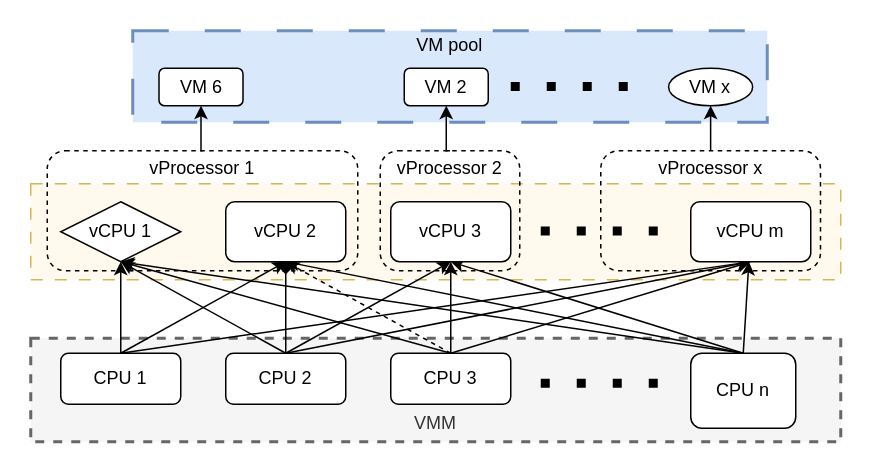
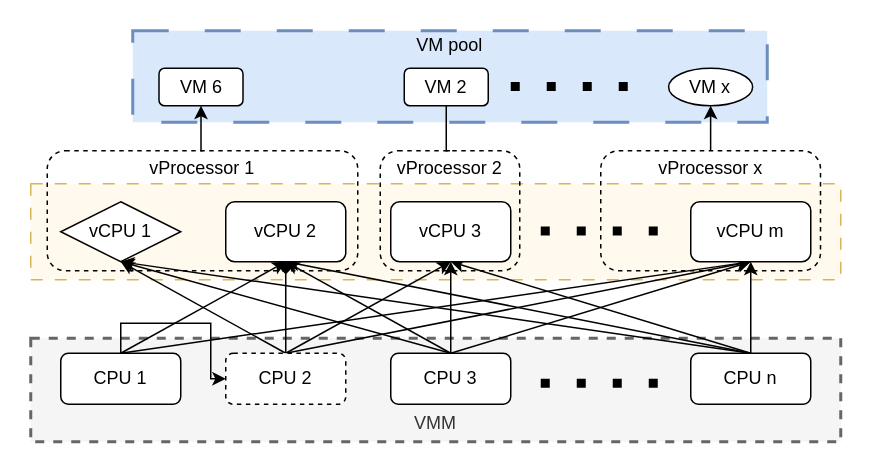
(446, 117) -> (446, 112)
(121, 299) -> (211, 337)
(396, 323) -> (396, 323)
(286, 379) -> (286, 379)
(743, 391) -> (751, 379)
